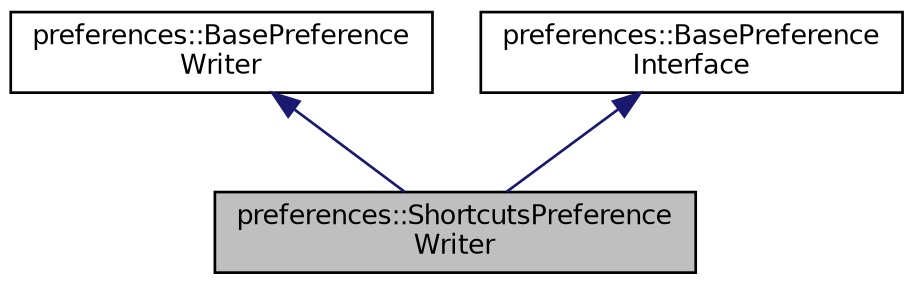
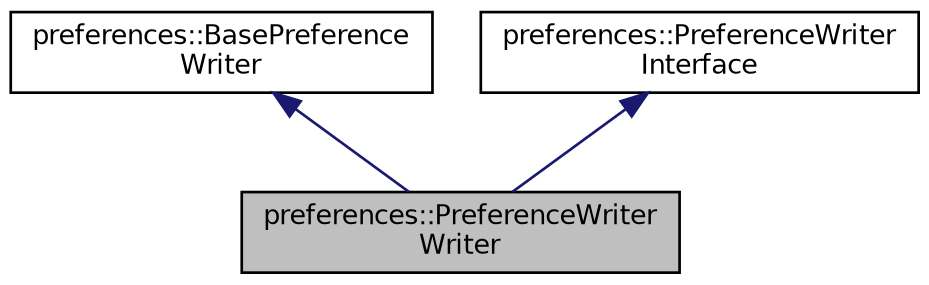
(692, 52) -> (700, 52)
(455, 232) -> (461, 232)
